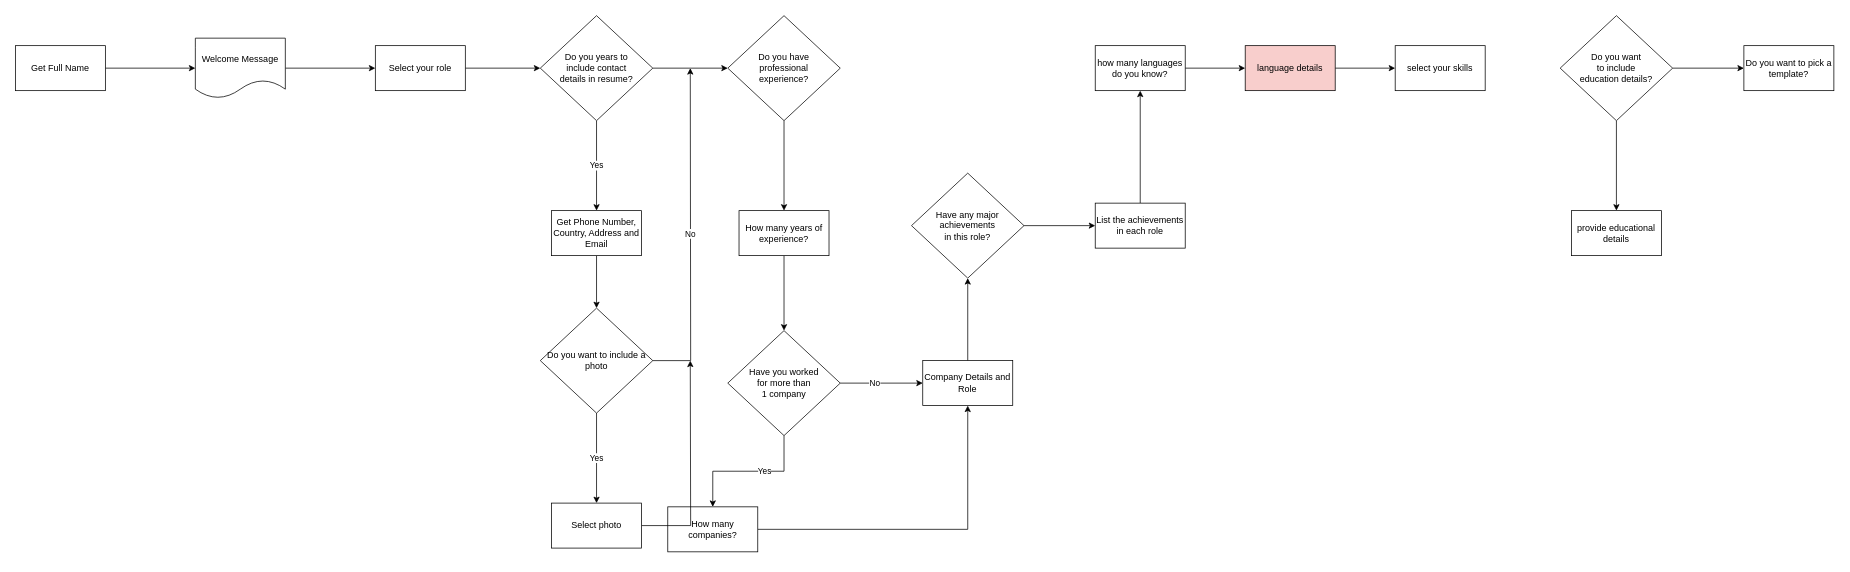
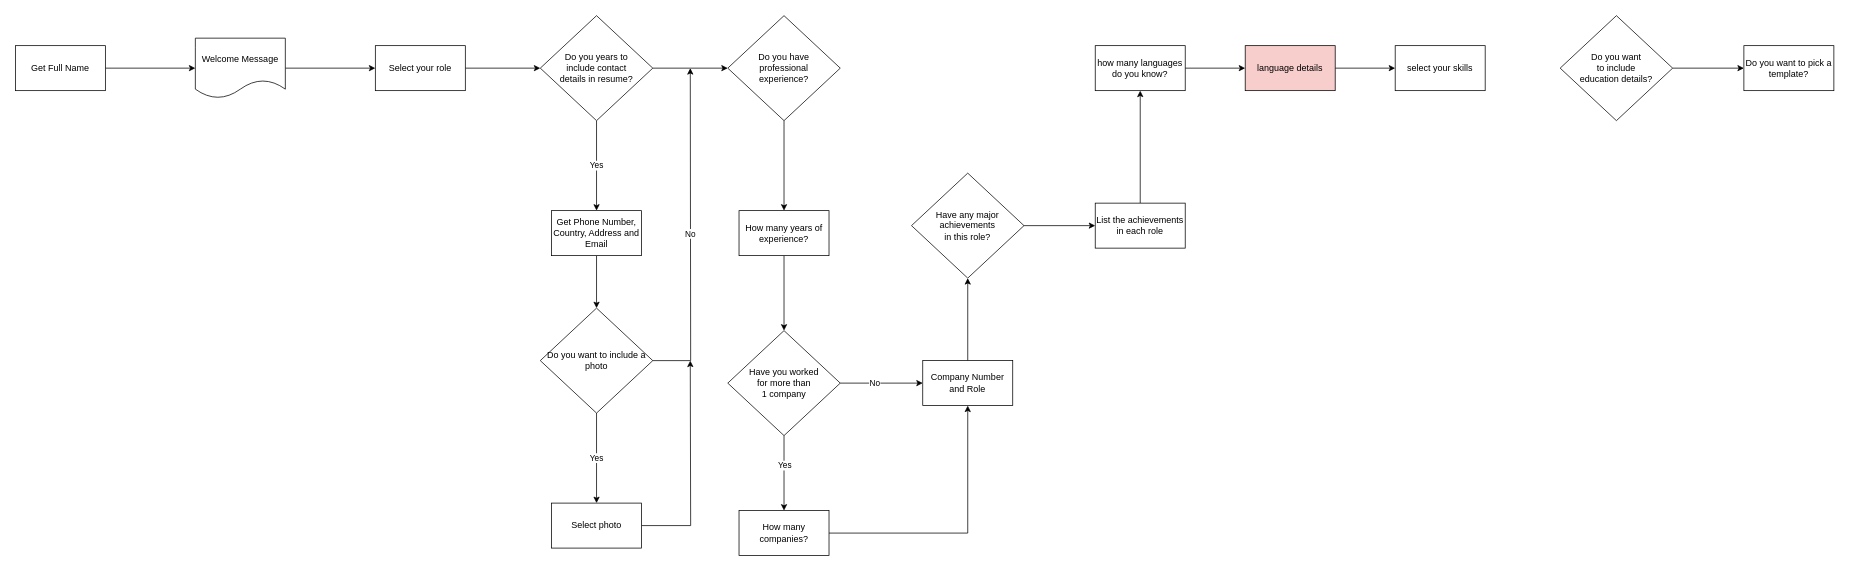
(1617, 162) -> none
(1617, 233) -> none
(968, 383) -> (968, 383)
(713, 529) -> (784, 533)
